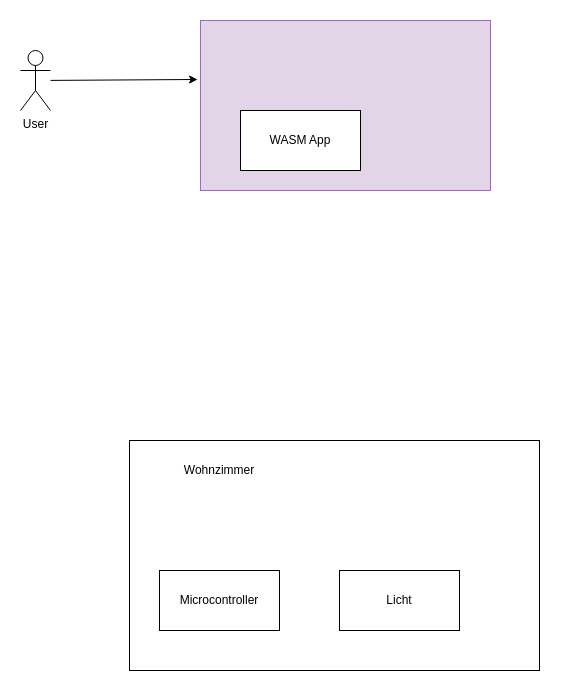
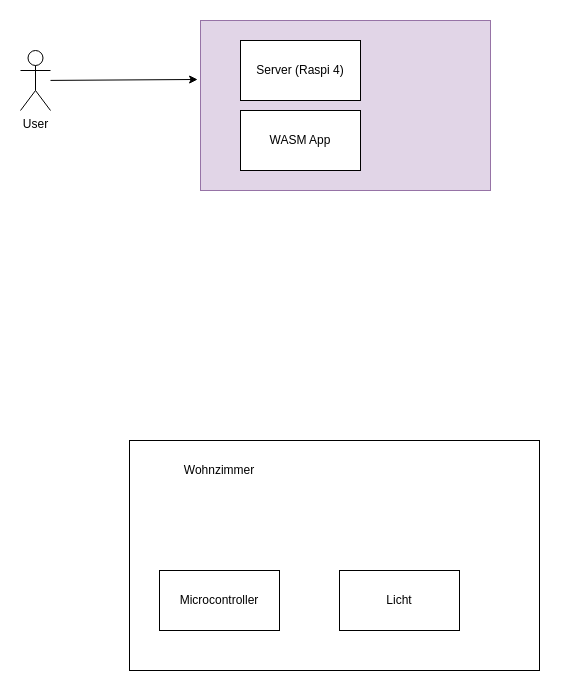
none -> (301, 71)
